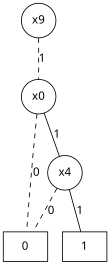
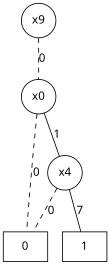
(42, 59) -> (42, 59)
(80, 211) -> (80, 211)
